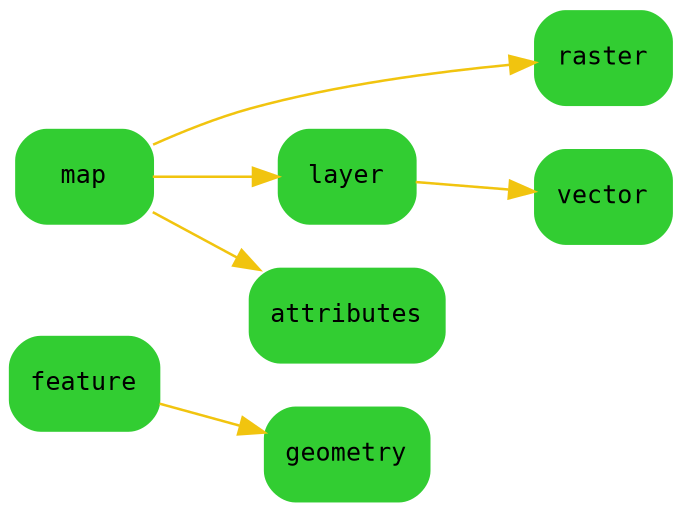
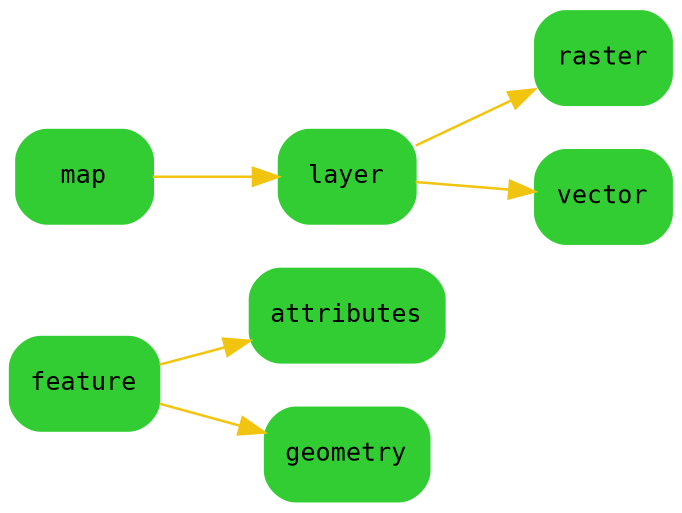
(328, 91) -> (463, 123)
(195, 235) -> (192, 356)
